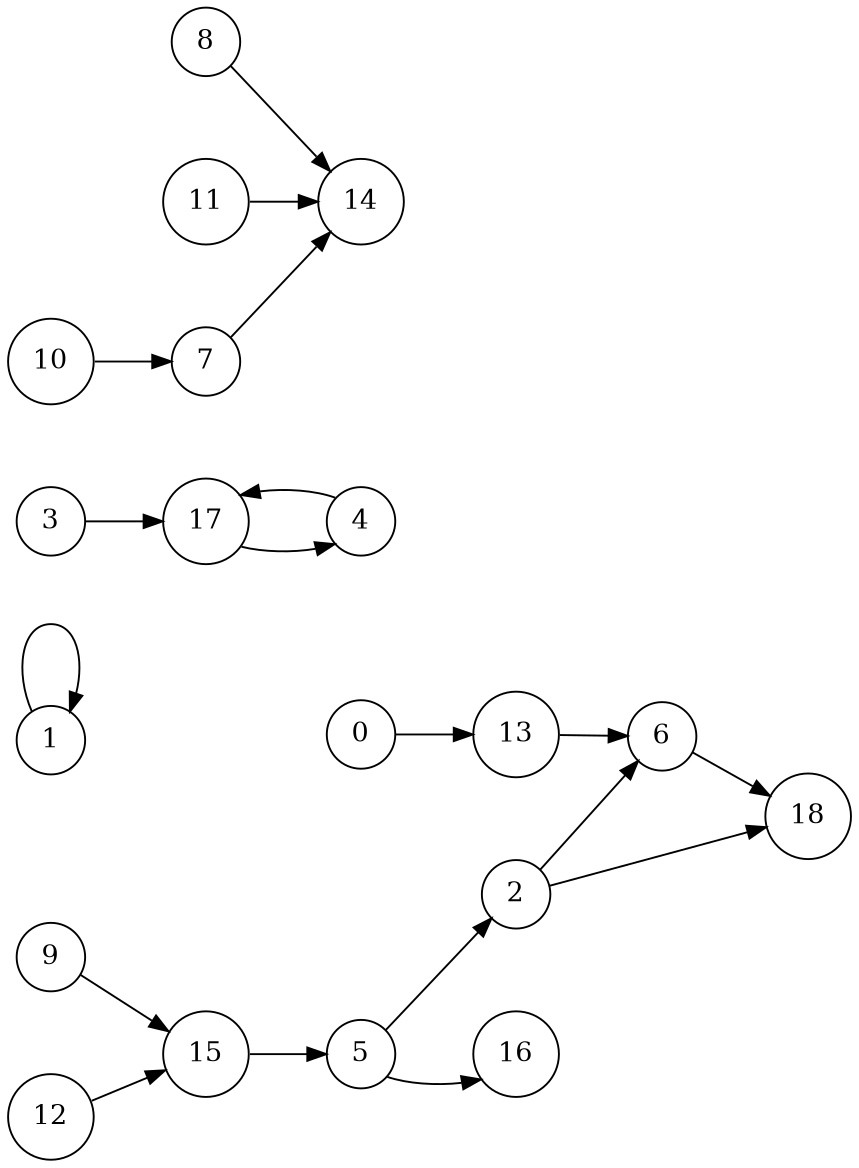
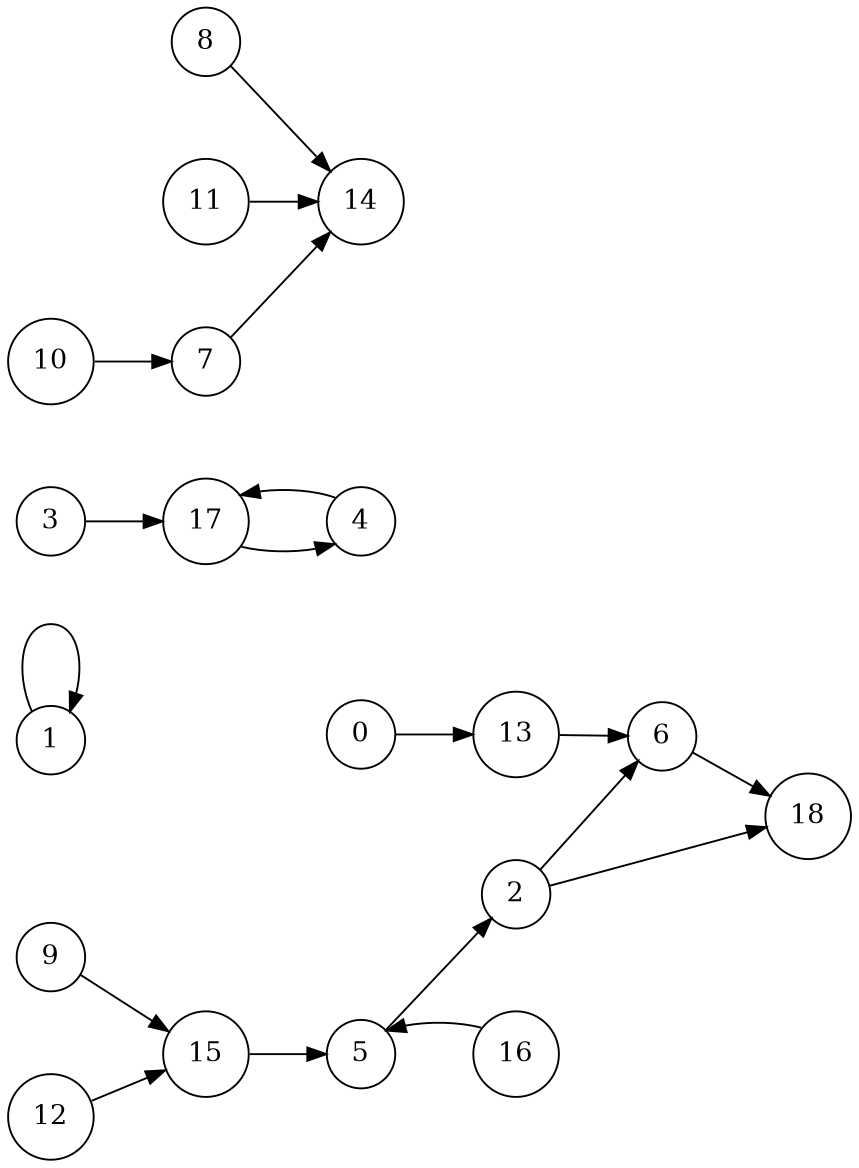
(424, 1084) -> (443, 1023)
